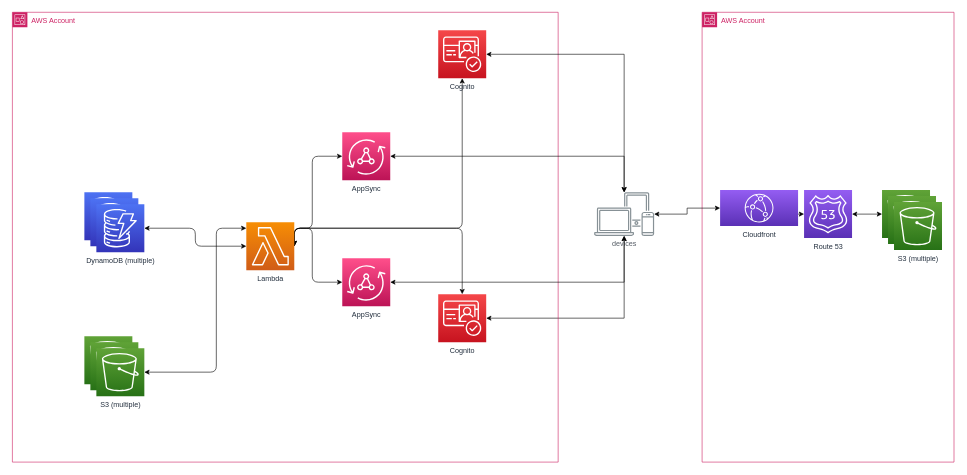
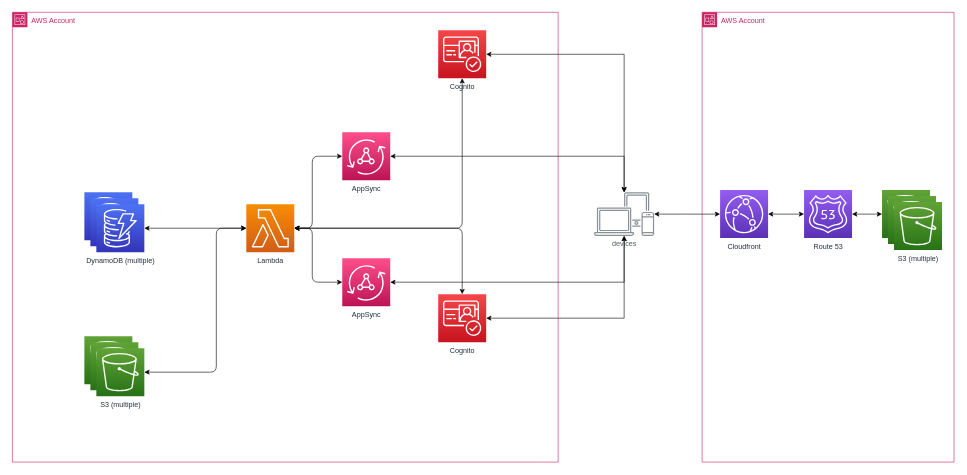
(759, 208) -> (744, 214)
(270, 246) -> (270, 228)
